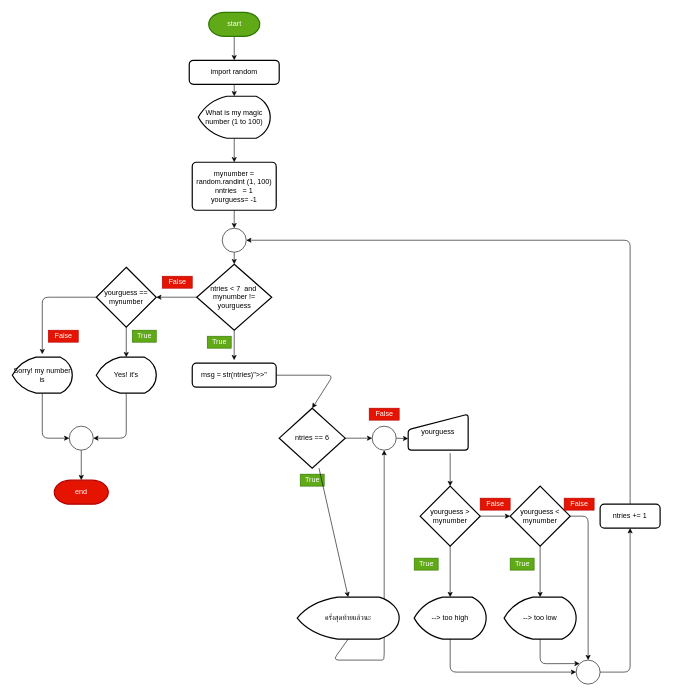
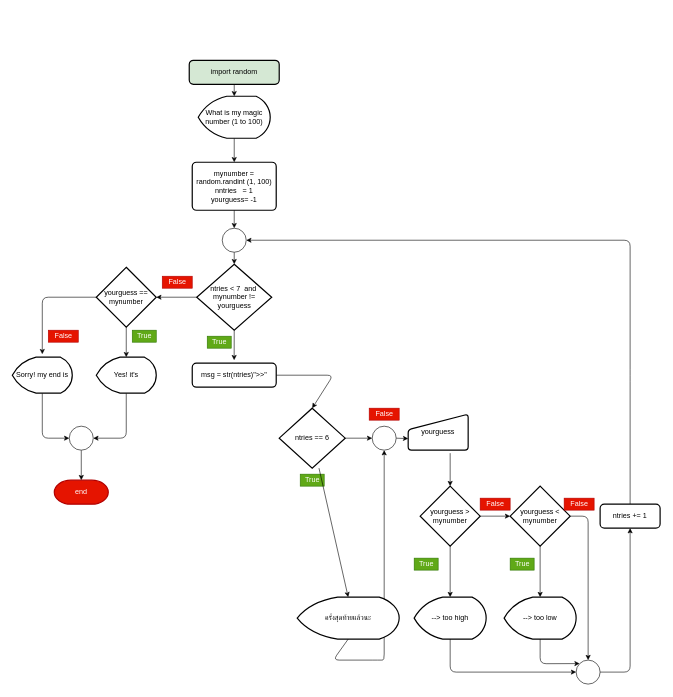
(234, 24) -> none
(234, 54) -> none
(234, 72) -> (234, 72)
(42, 375) -> (42, 375)
